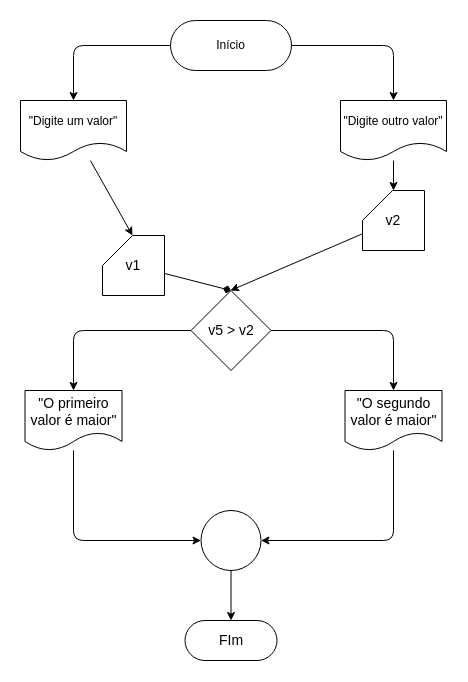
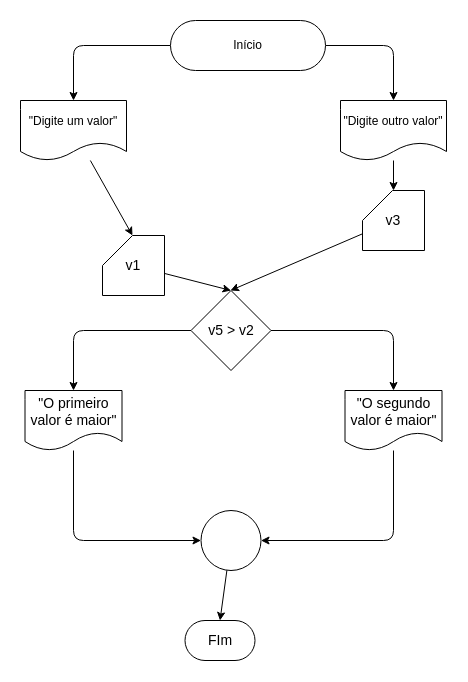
(231, 46) -> (248, 46)
(394, 221) -> (394, 221)
(222, 288) -> (223, 288)
(231, 641) -> (220, 641)
